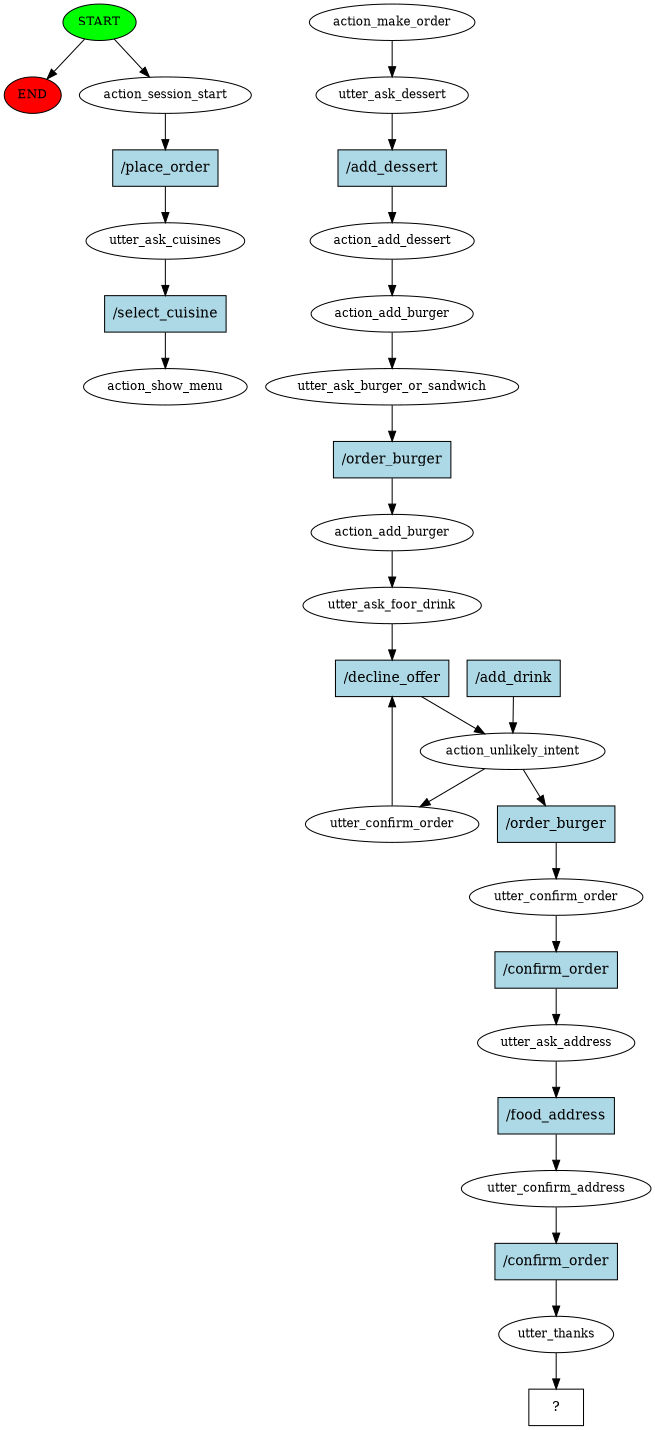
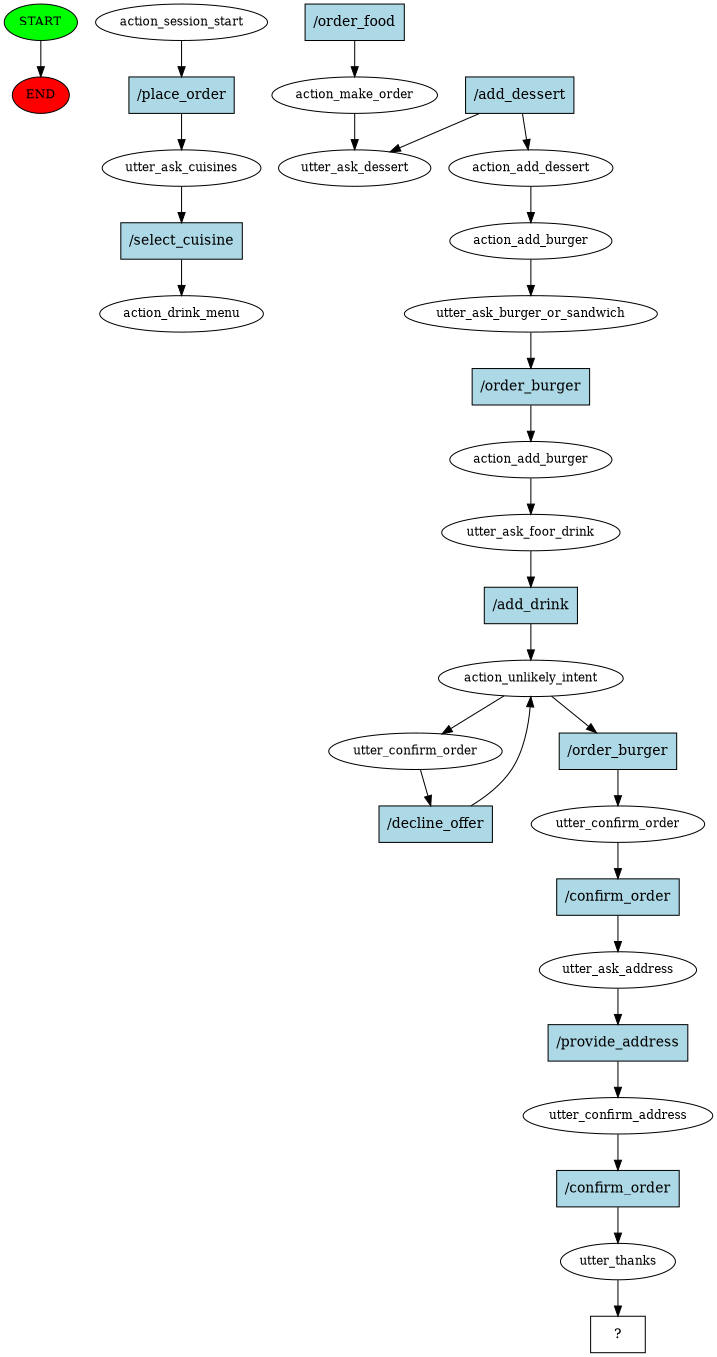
none -> (355, 22)
(128, 54) -> none
(392, 127) -> (440, 131)
(165, 387) -> (182, 314)
(392, 637) -> (531, 564)
(556, 1116) -> (618, 1043)
